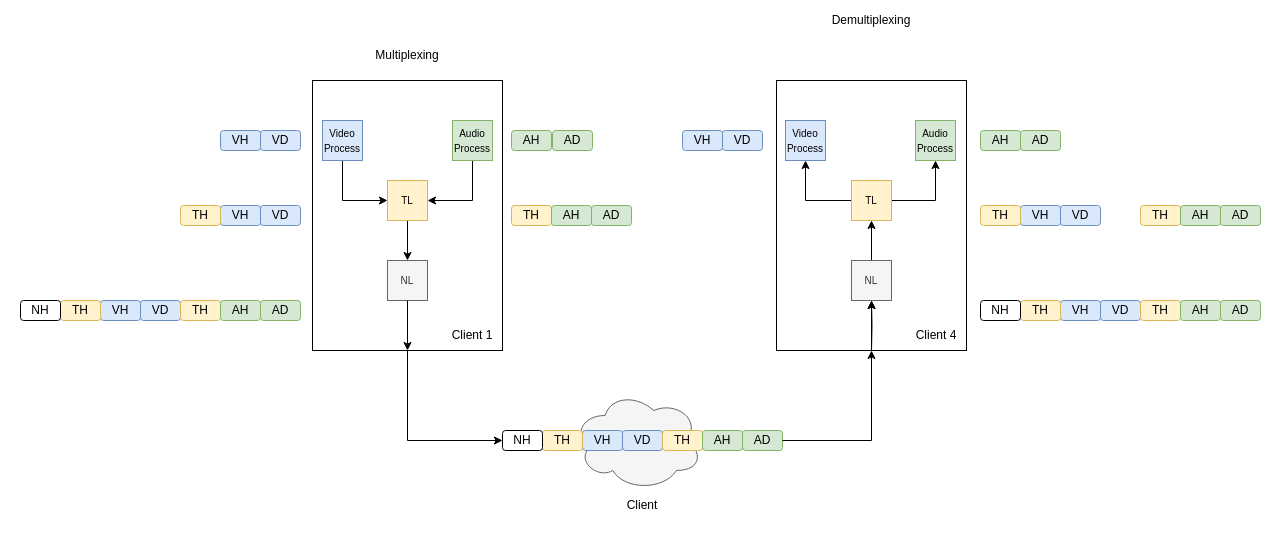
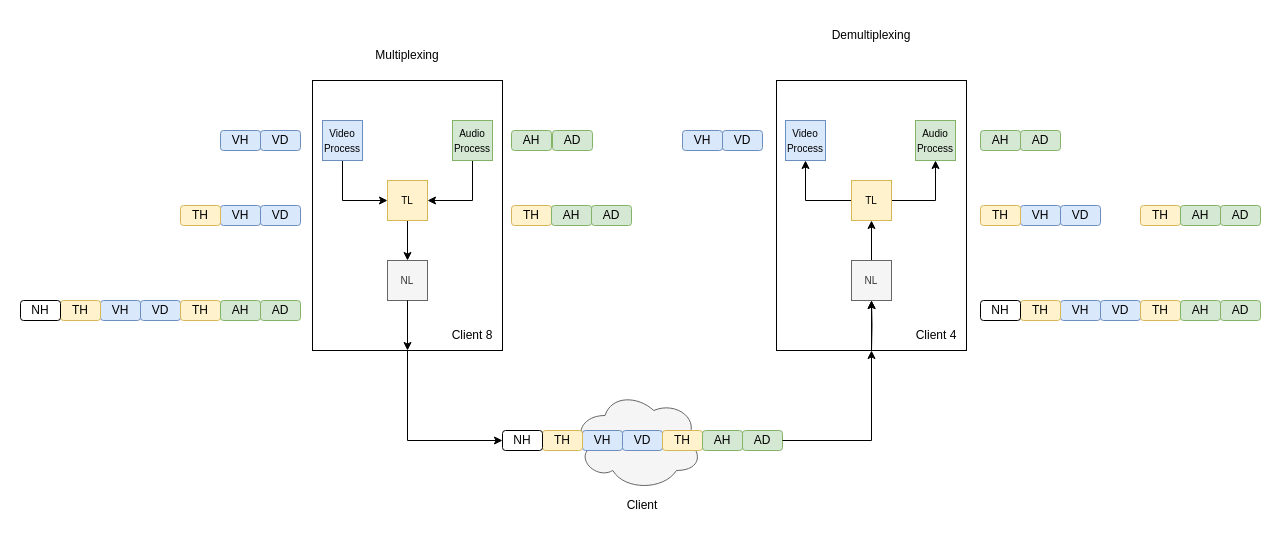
(872, 21) -> (872, 36)
(473, 336) -> (473, 336)
